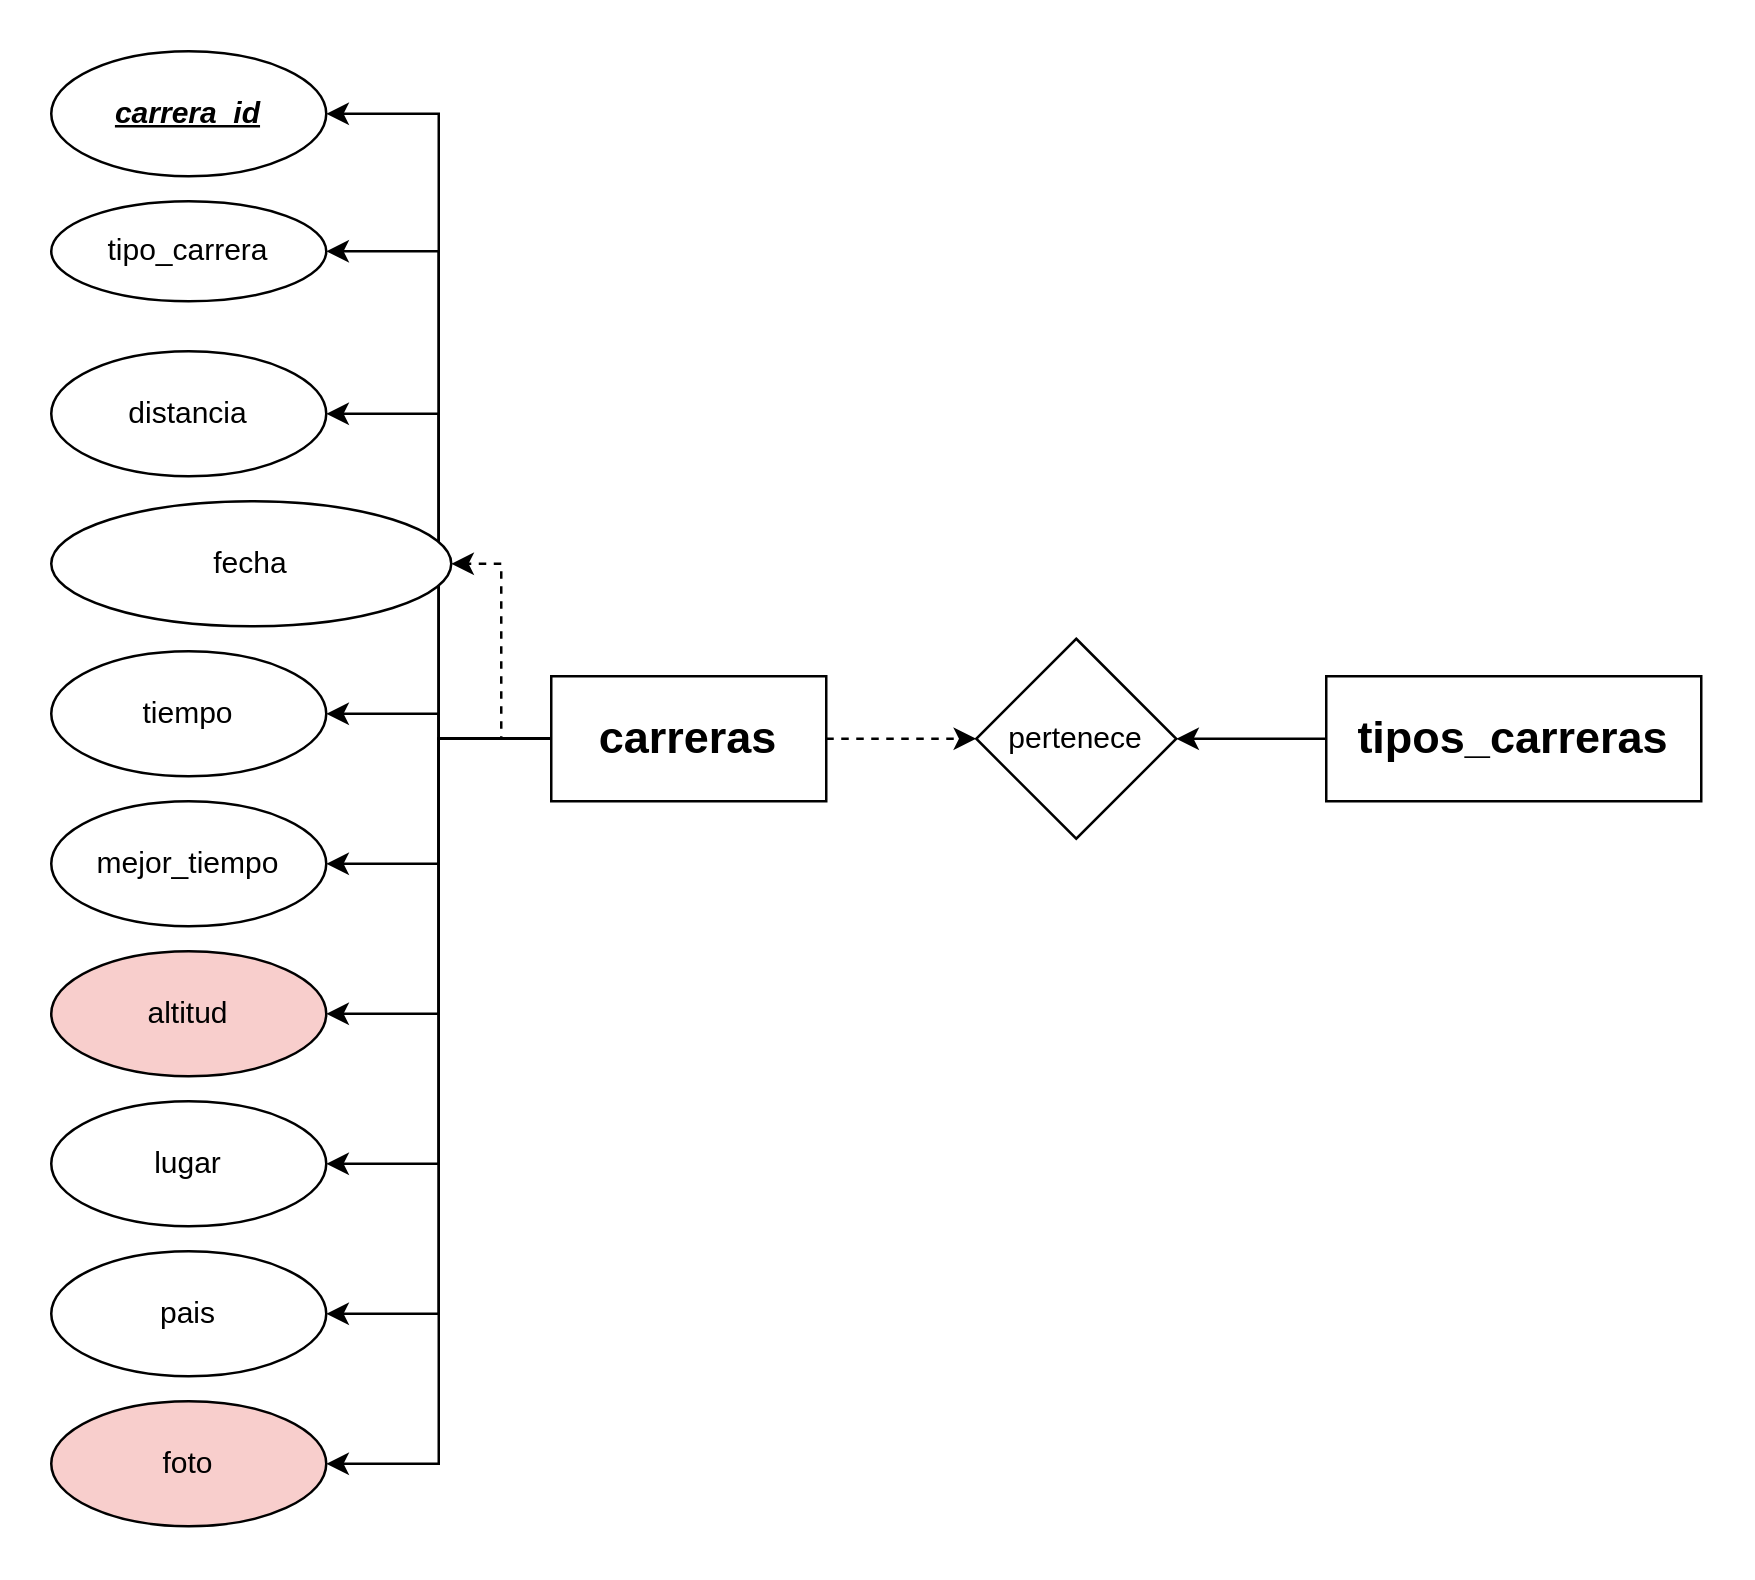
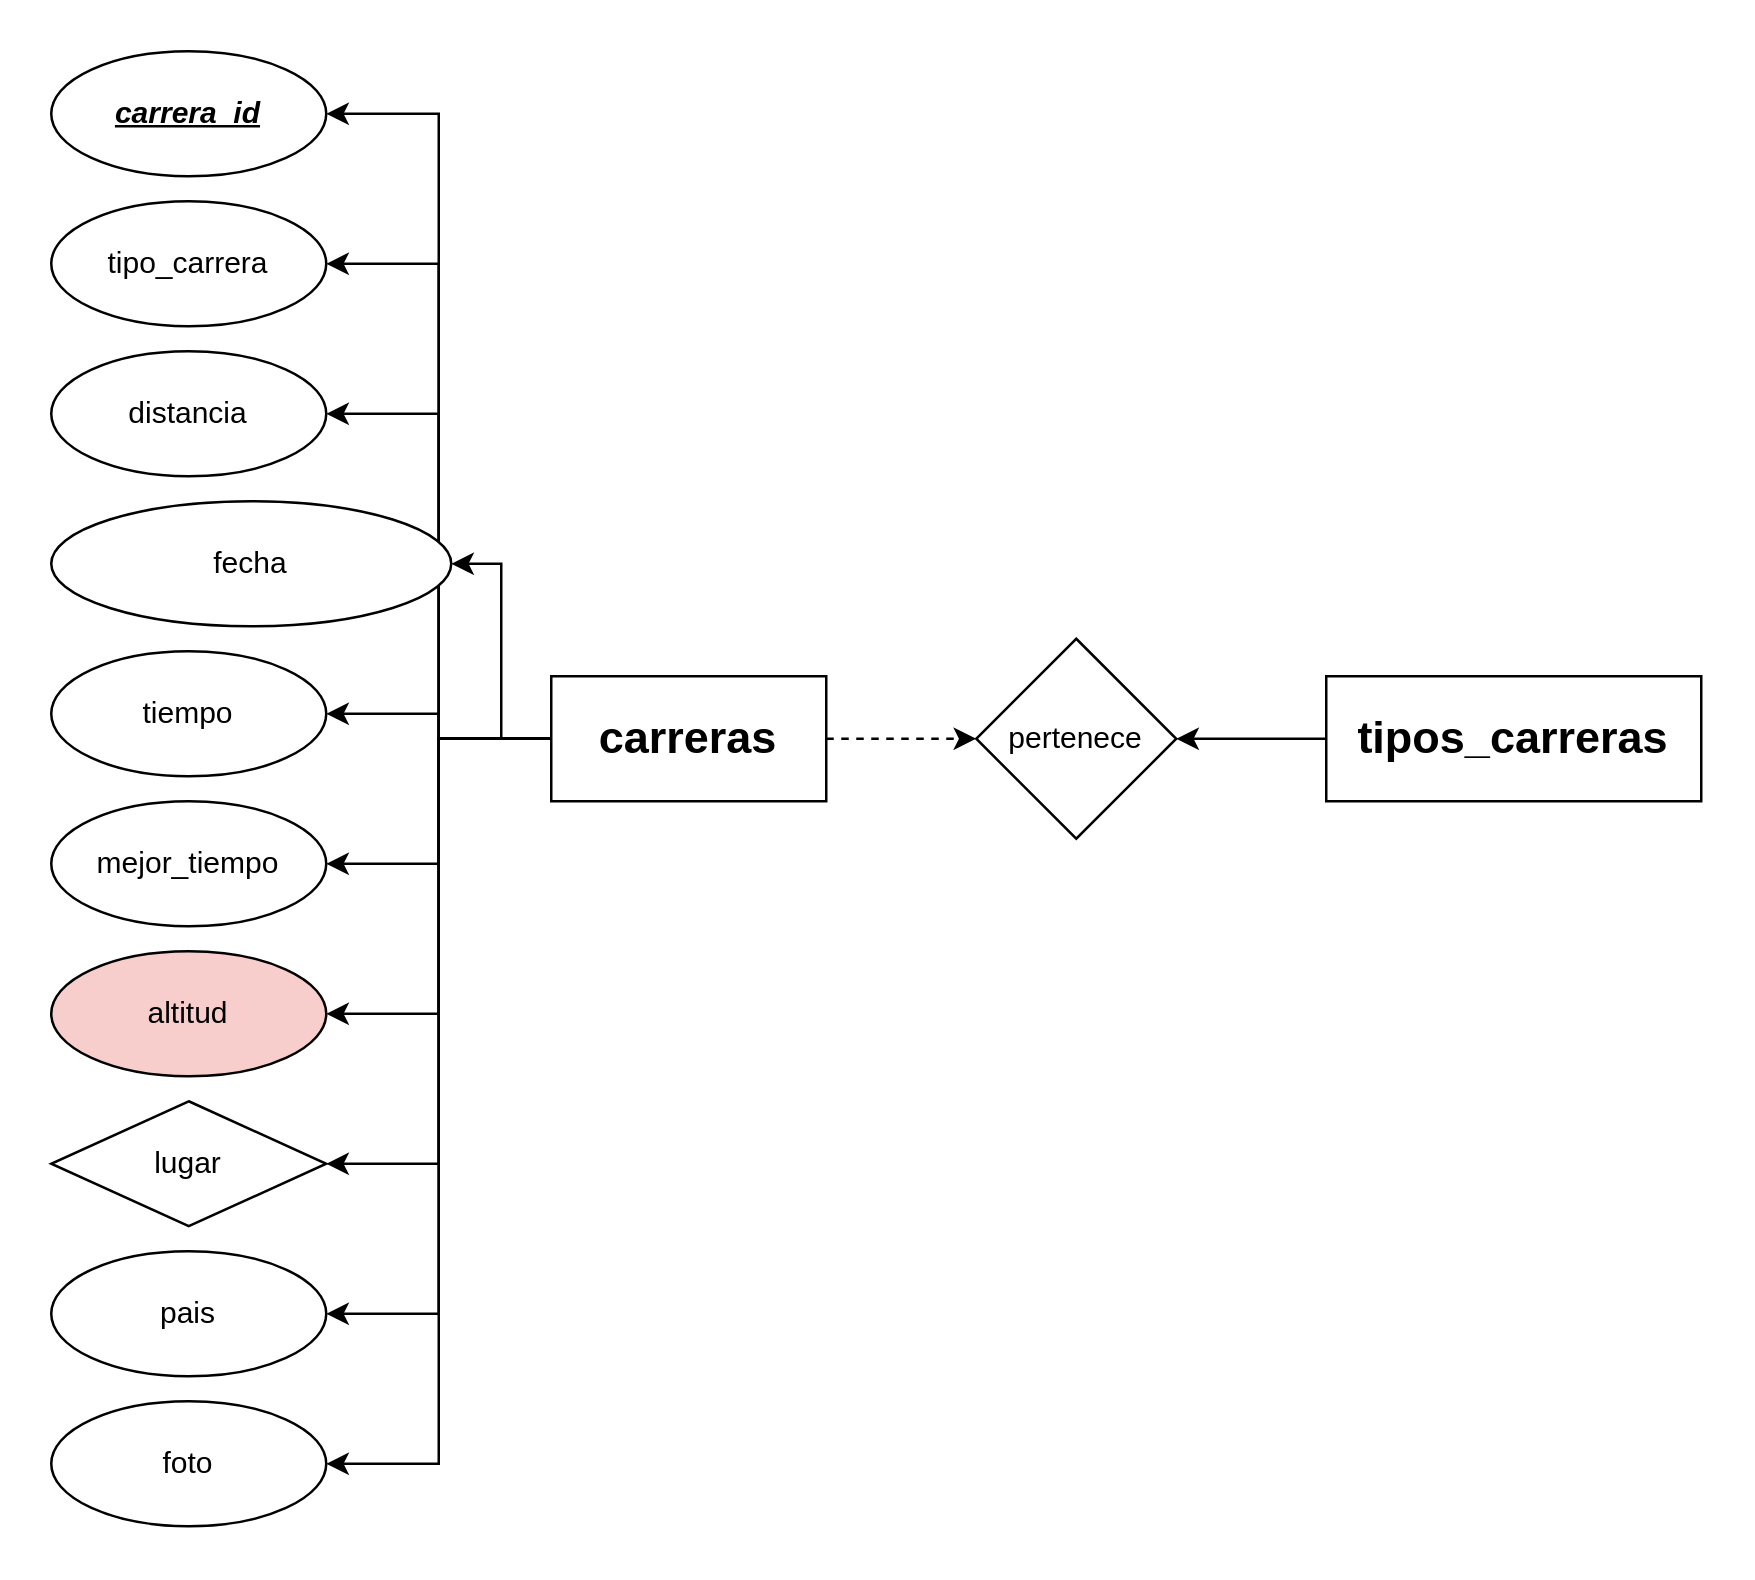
(189, 251) -> (189, 264)
(501, 632) -> (501, 632)
(189, 1164) -> (189, 1164)
(189, 1464) -> (189, 1464)
